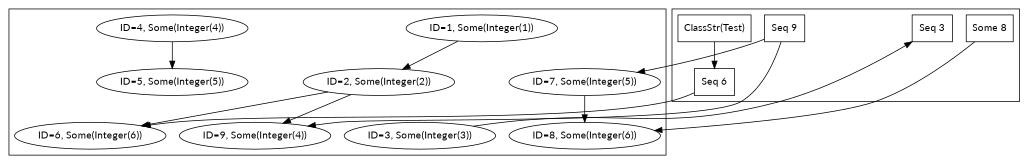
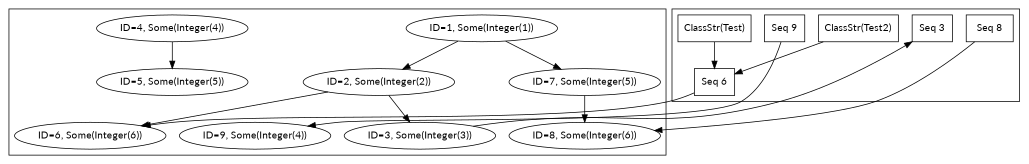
none -> (858, 28)
(990, 28) -> (990, 28)
(705, 57) -> (530, 54)
(320, 107) -> (397, 106)
